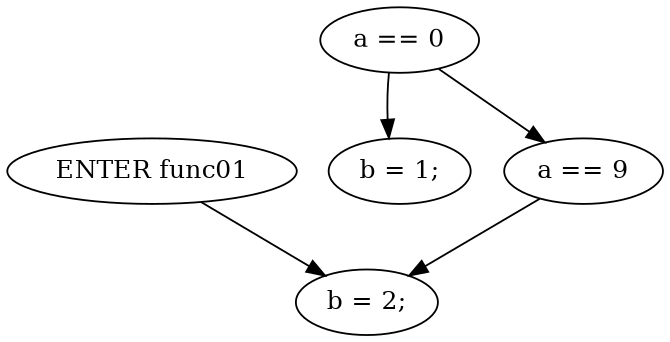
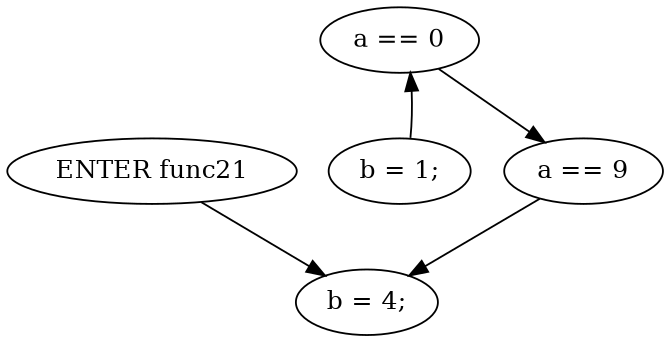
(388, 96) -> (412, 114)
(152, 171) -> (152, 171)
(367, 302) -> (367, 302)
